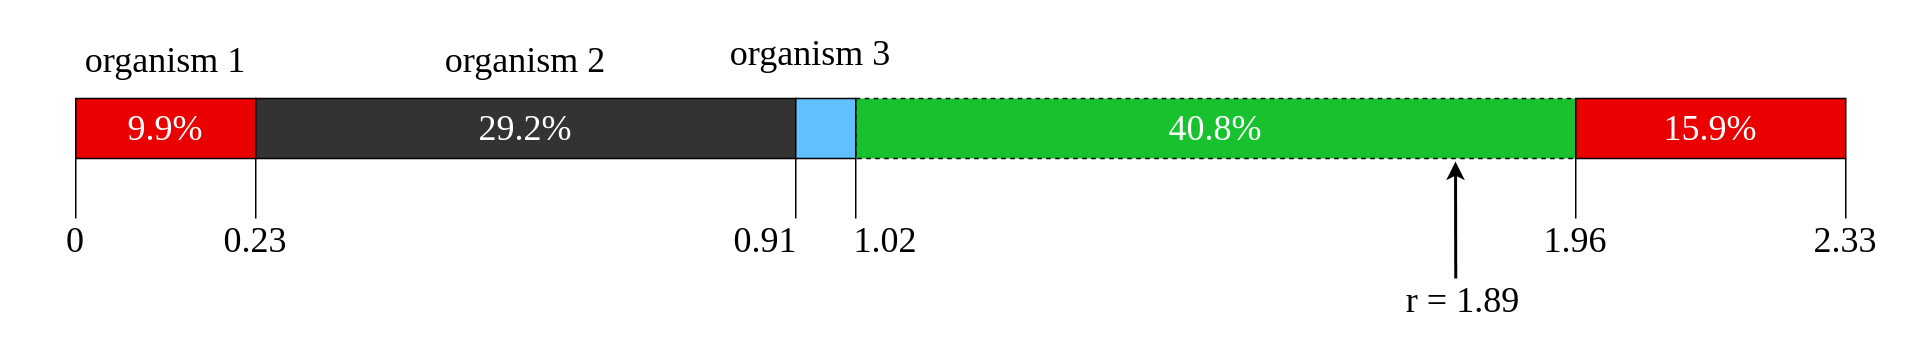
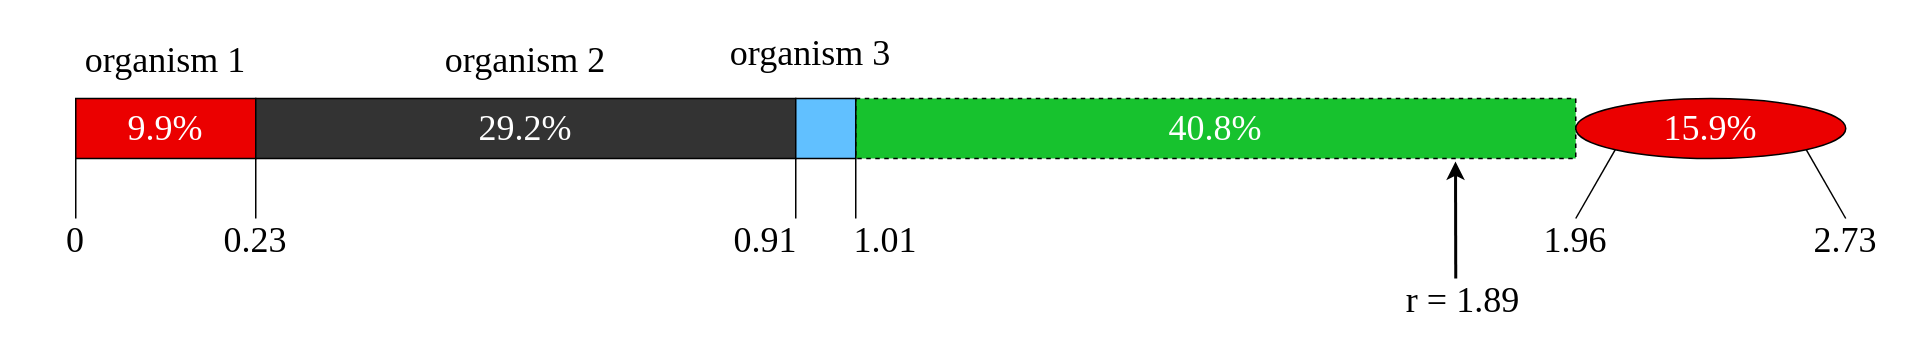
(1711, 128) -> (1711, 128)
(886, 241) -> (886, 241)
(1846, 241) -> (1846, 241)
